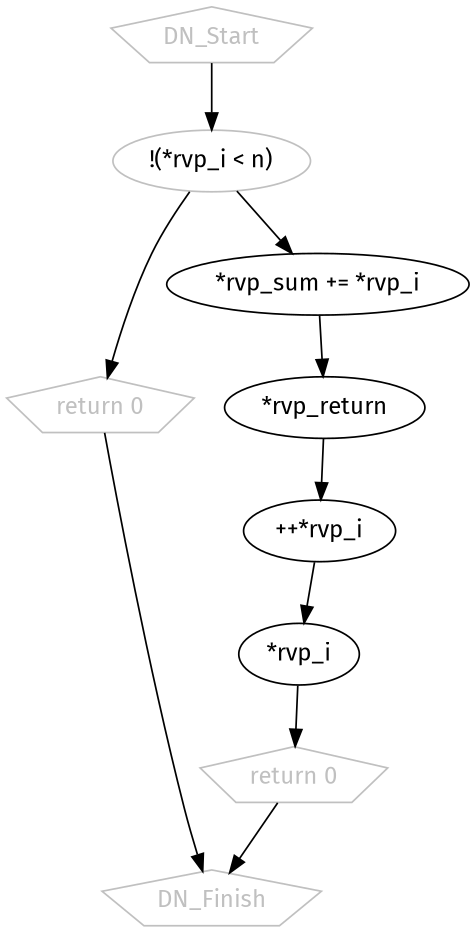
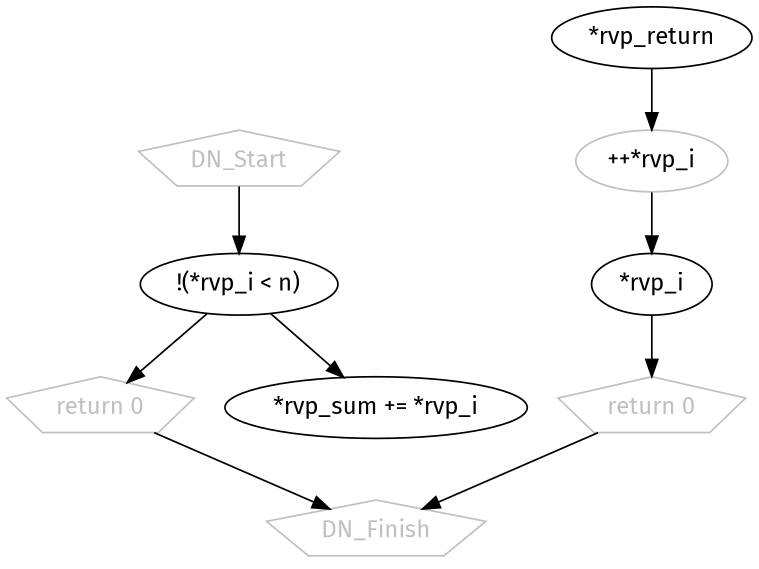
(212, 161) -> (239, 284)
(321, 338) -> none
(320, 531) -> (652, 161)
